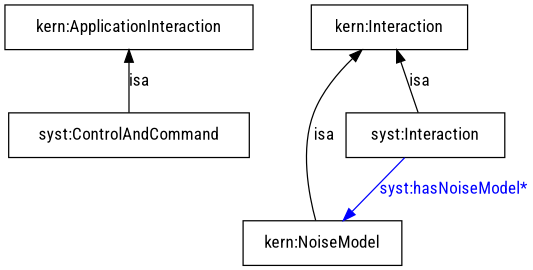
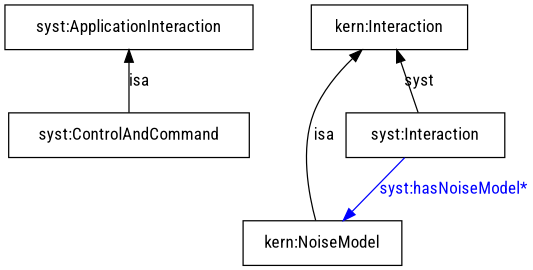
(129, 27) -> (129, 27)
(420, 81) -> (420, 81)
